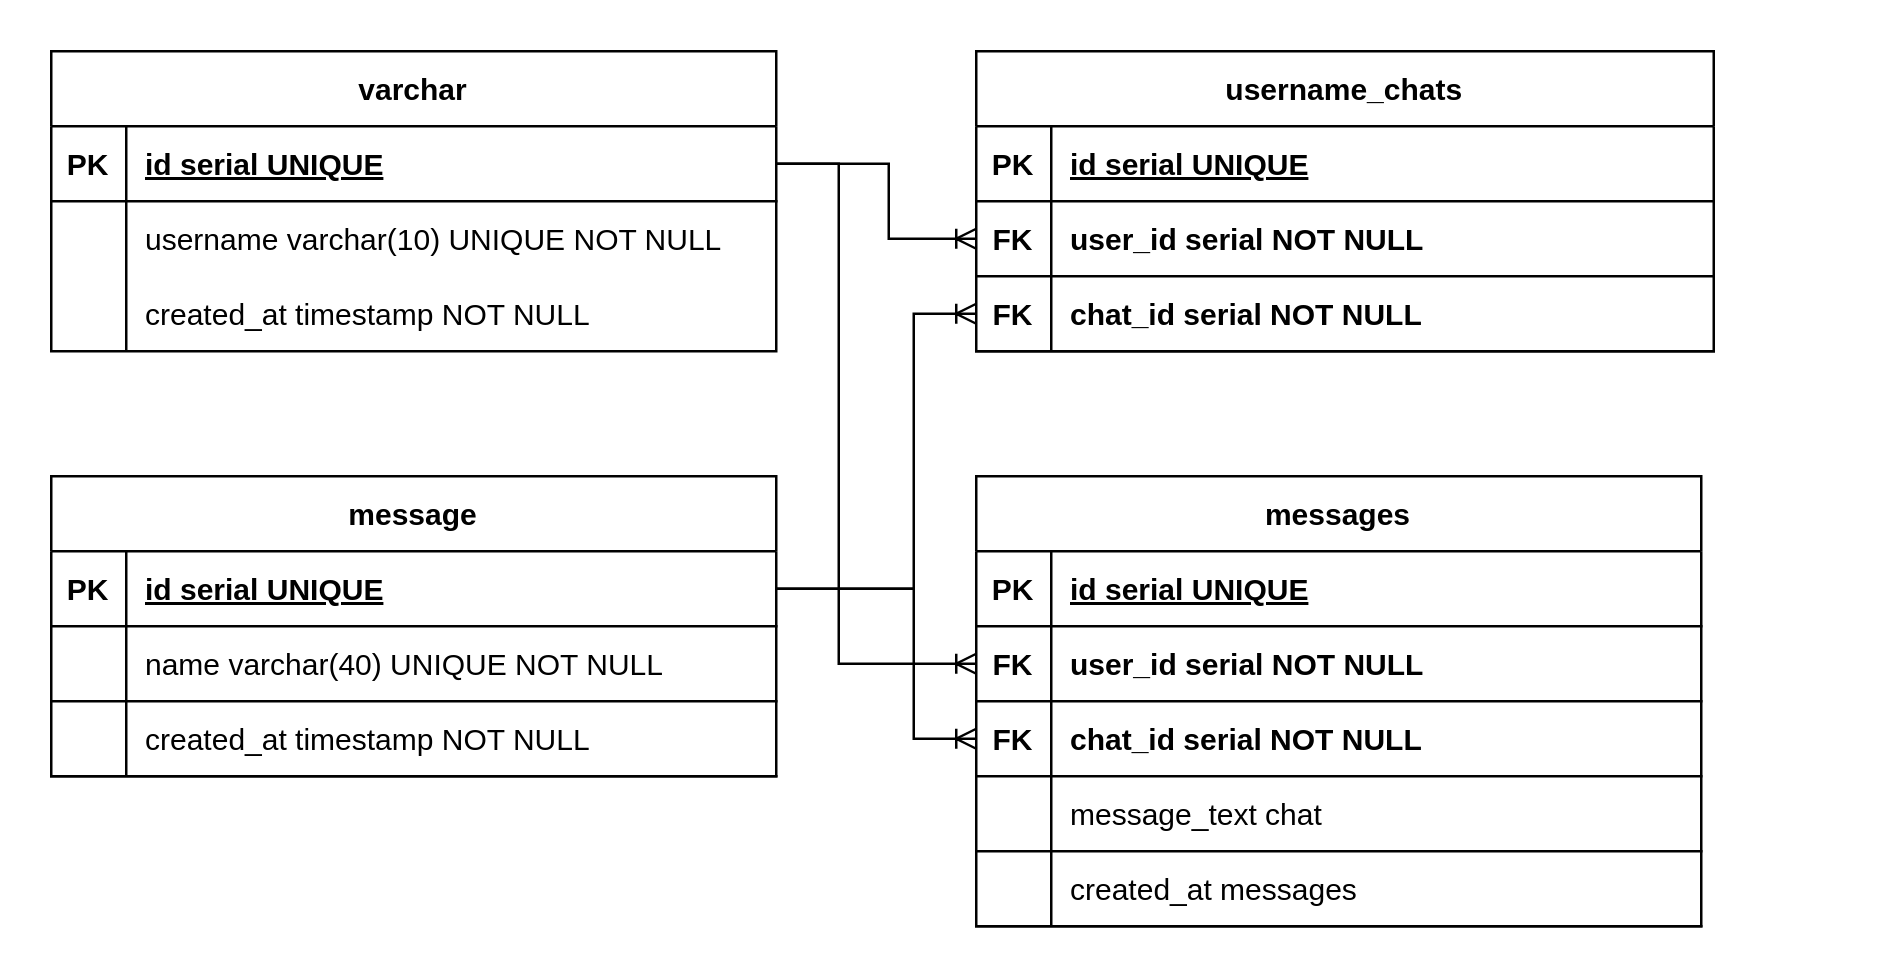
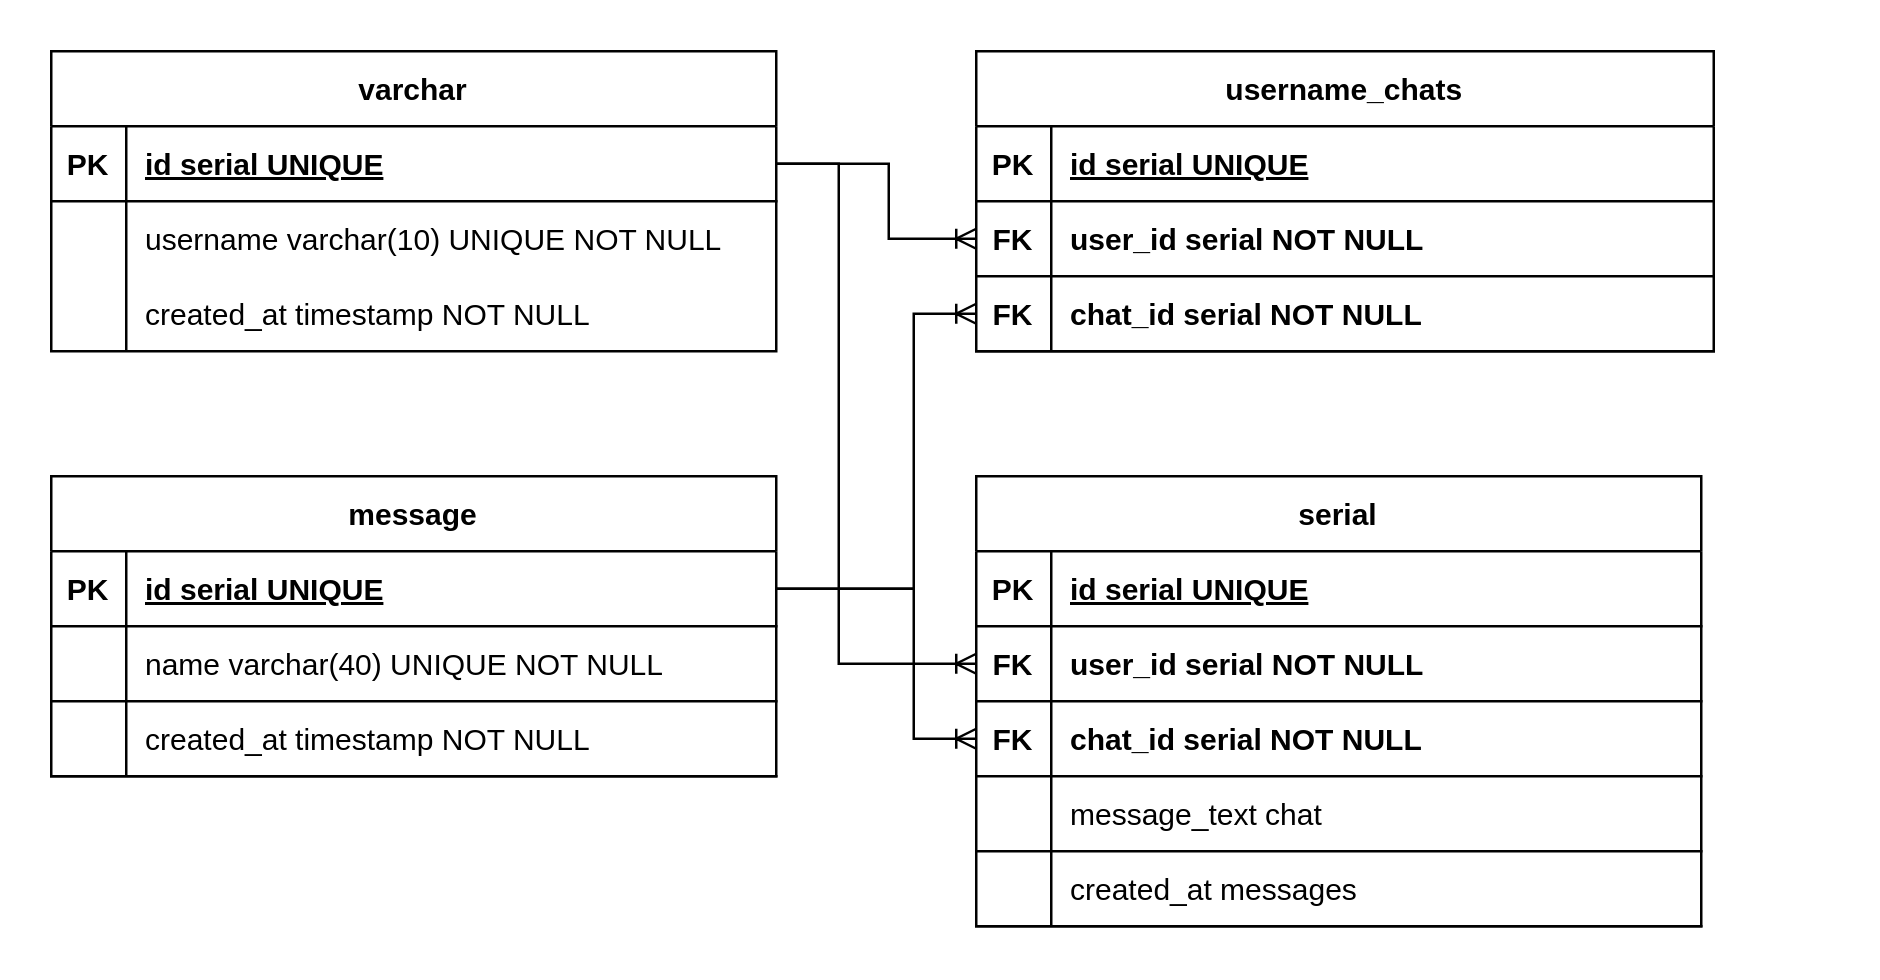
(1338, 515) -> (1338, 515)
